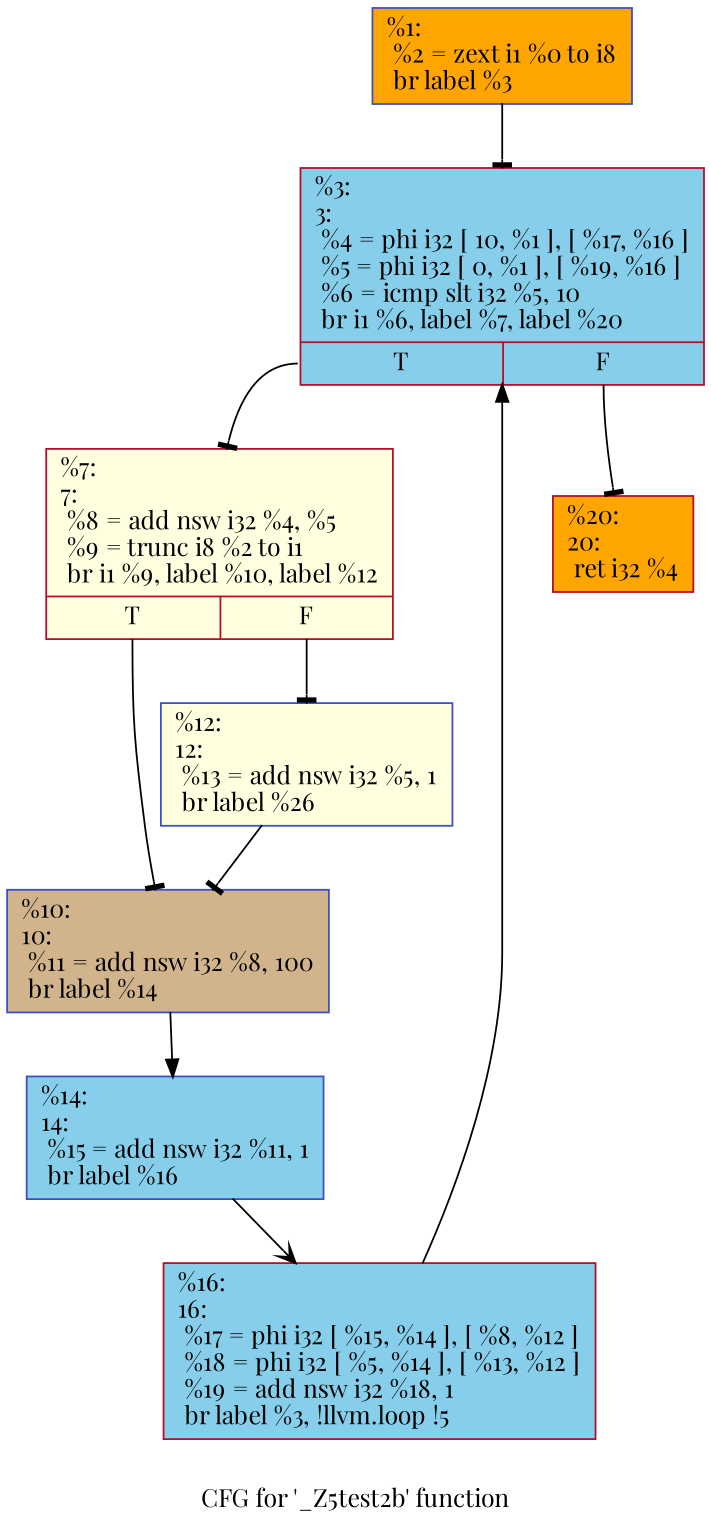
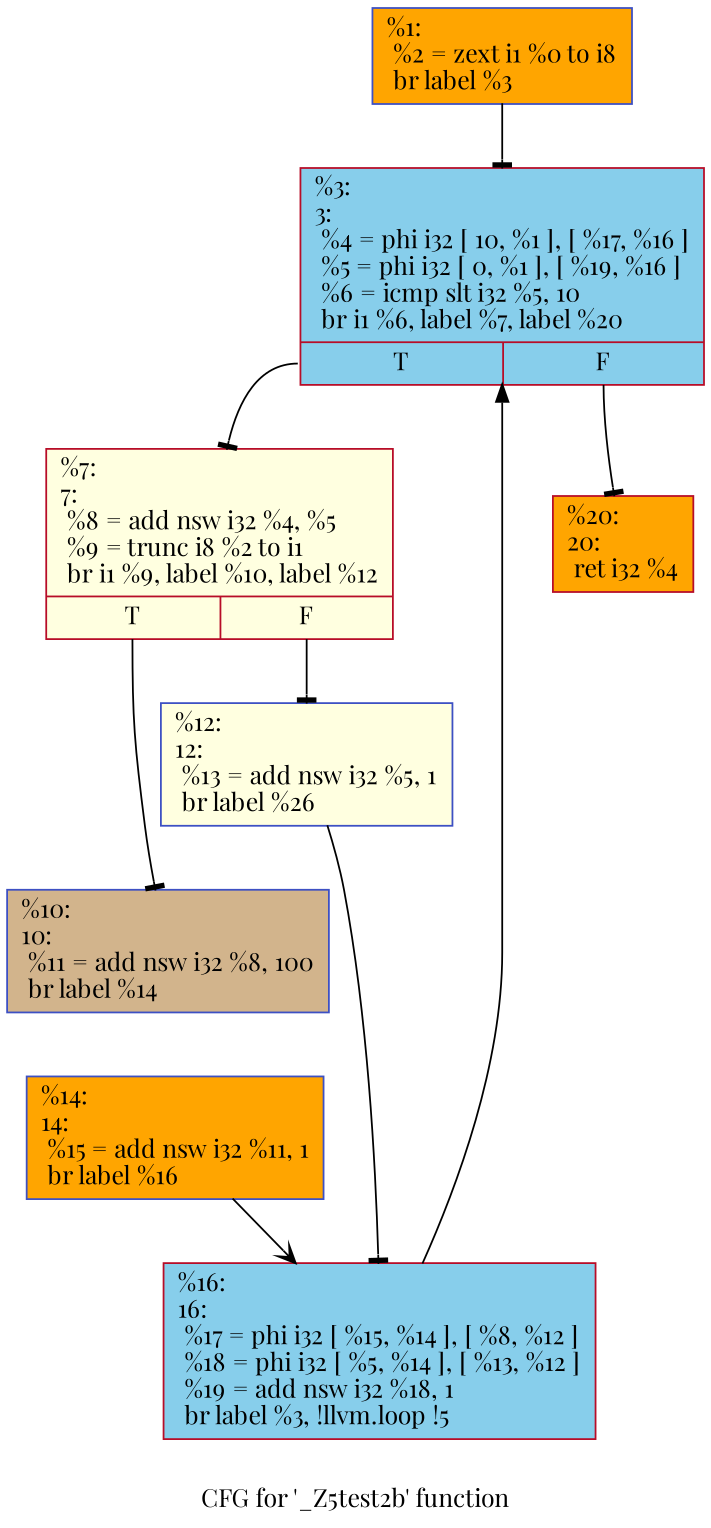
(240, 854) -> (365, 1038)
(171, 1035) -> none
(175, 1138) -> (175, 1138)
